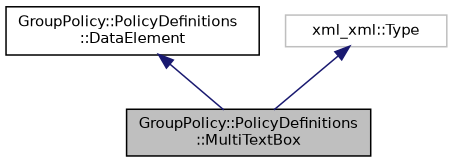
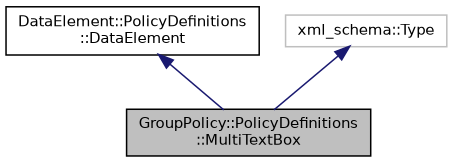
(133, 31) -> (133, 31)
(366, 31) -> (366, 31)
